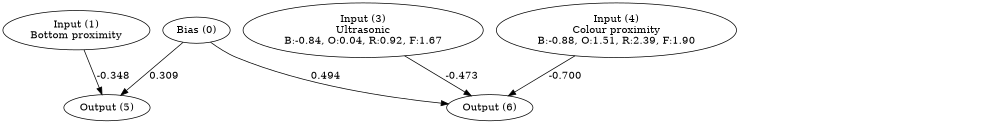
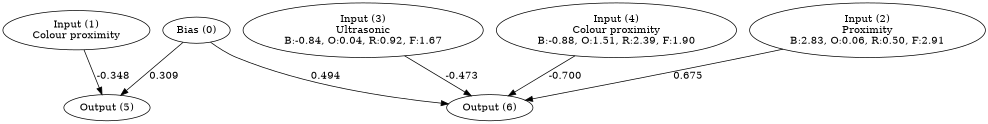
(76, 30) -> (76, 30)
none -> (868, 30)
